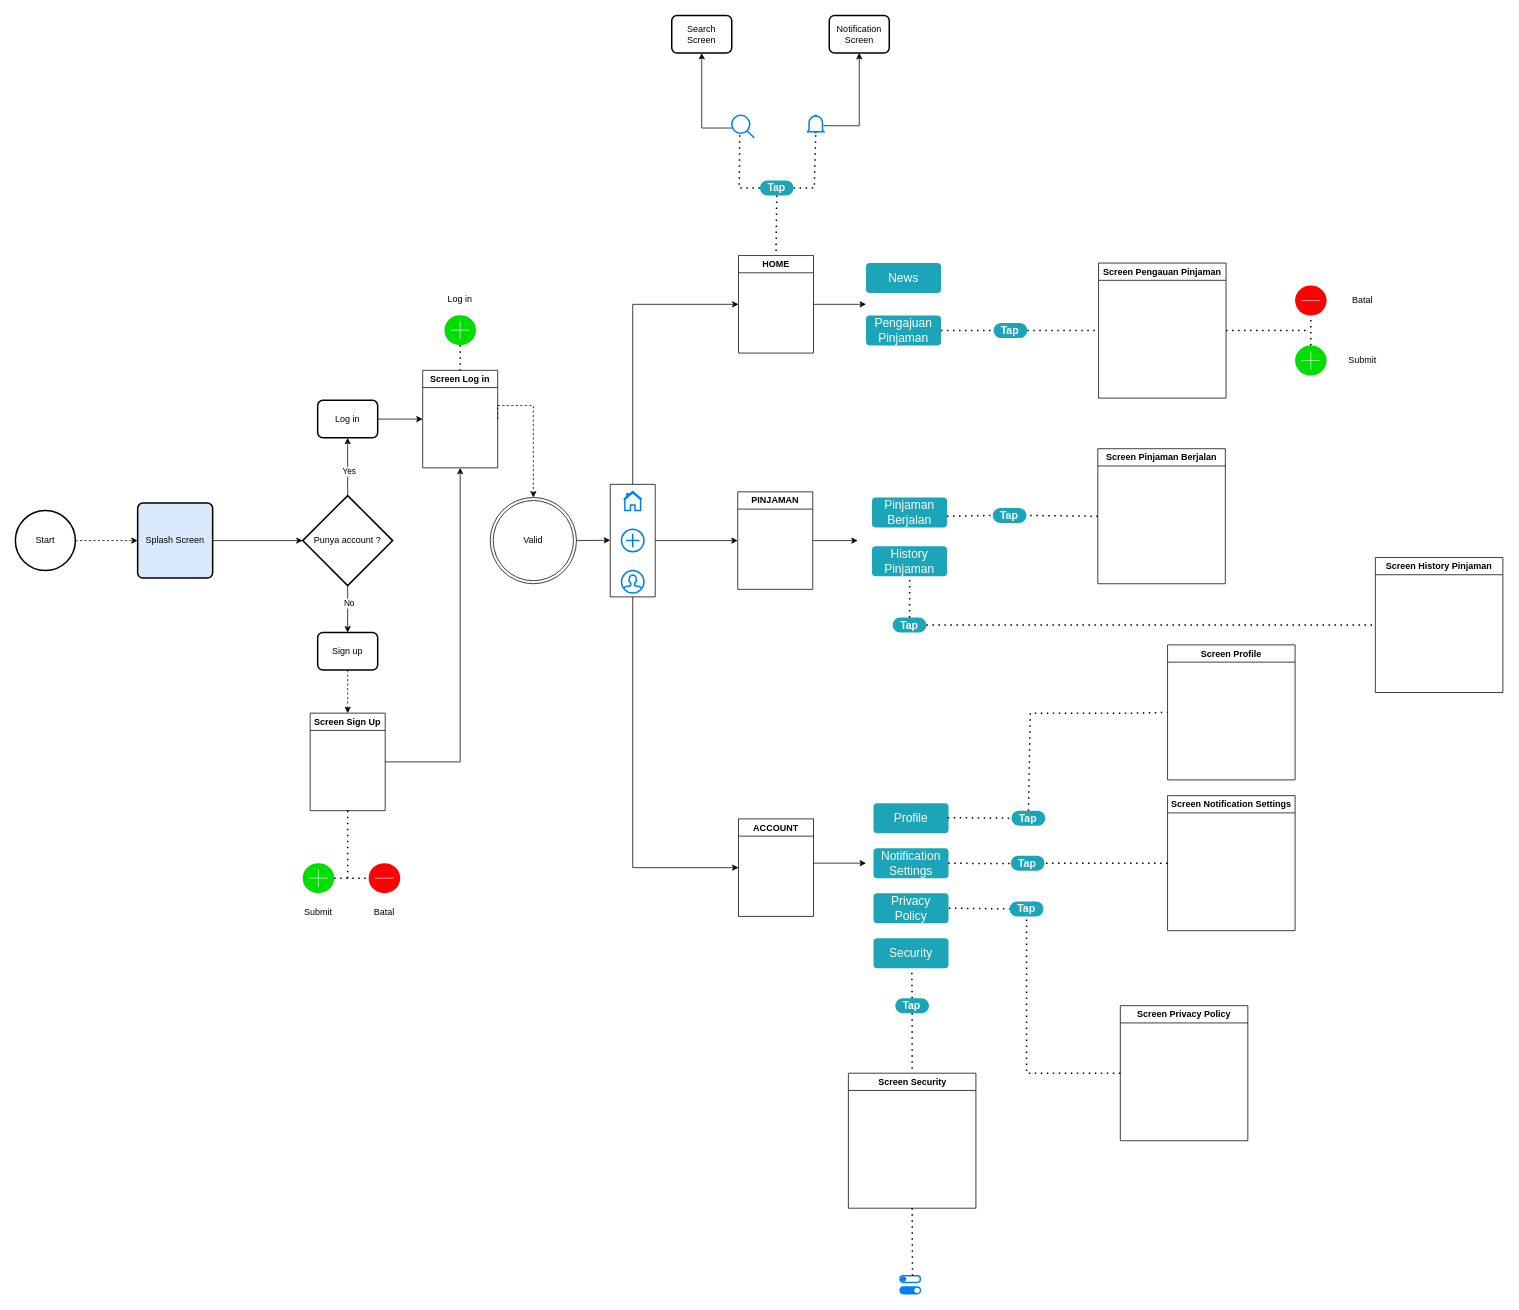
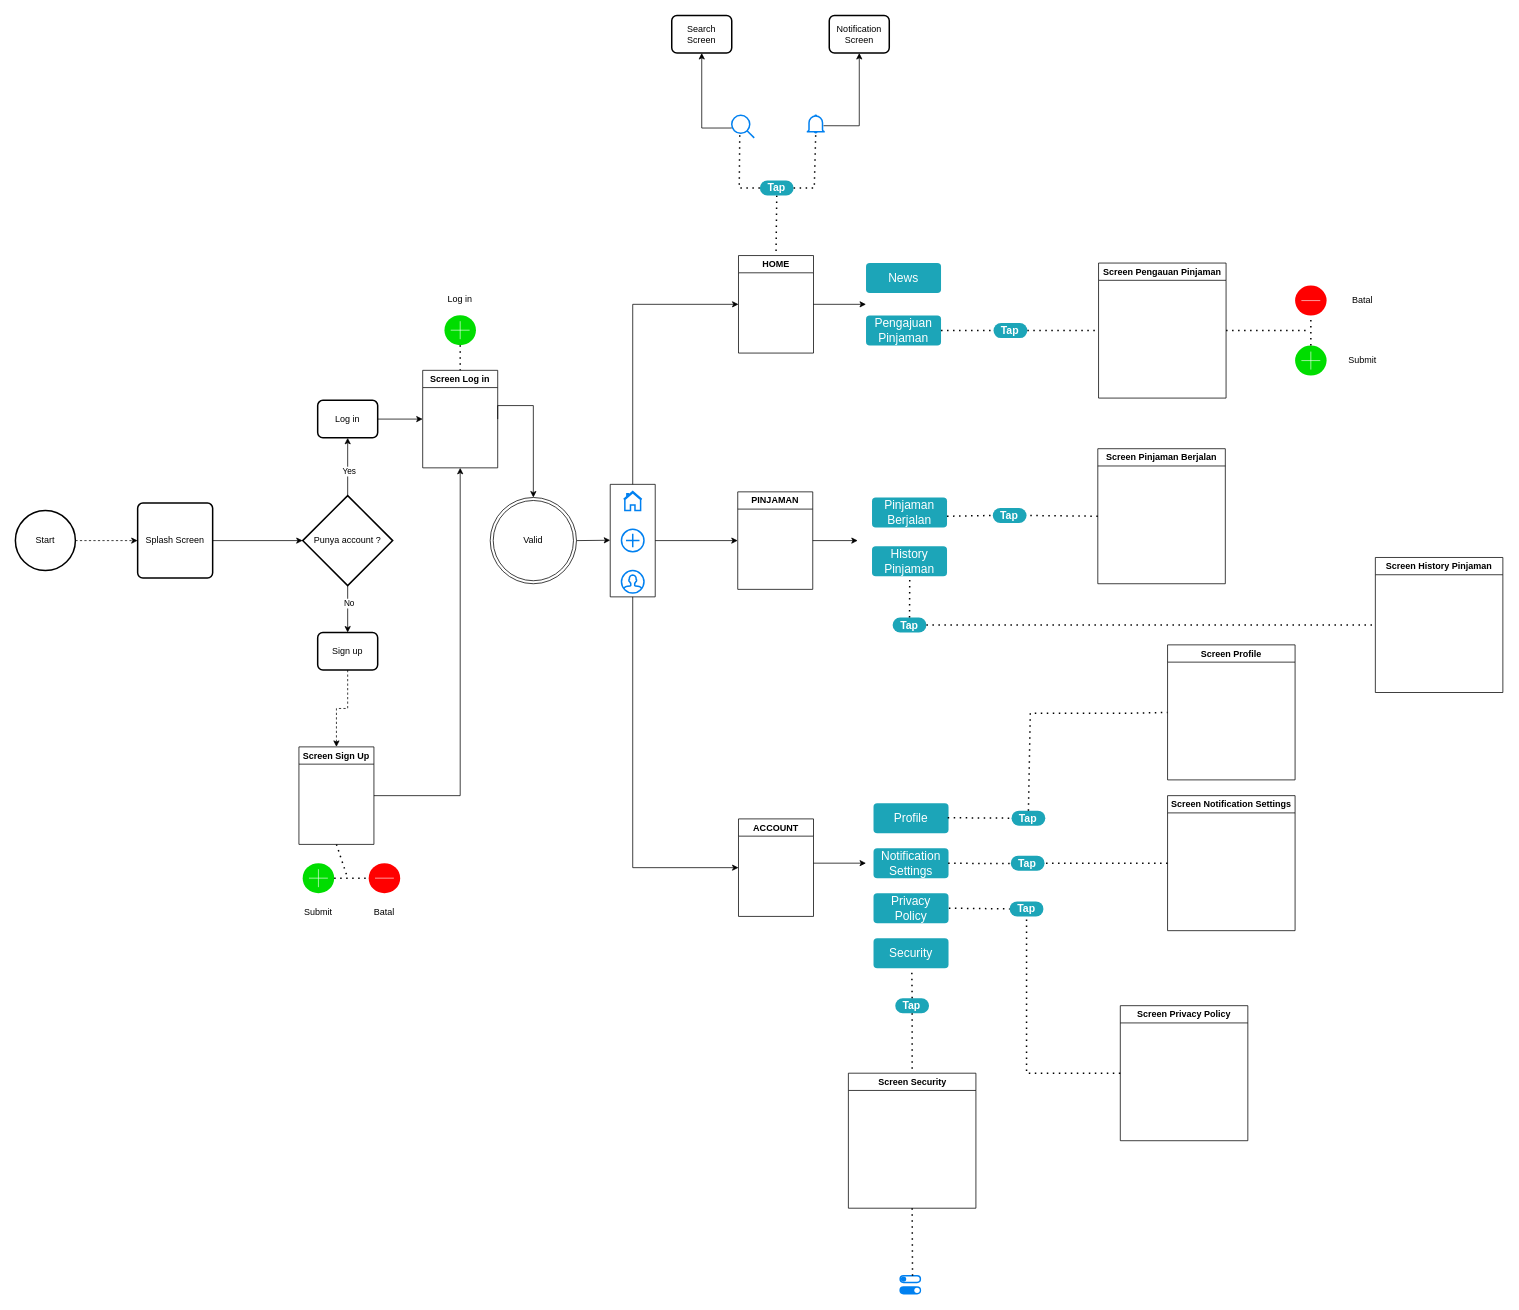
(533, 431) -> (533, 431)
(175, 540) -> (175, 540)
(348, 762) -> (336, 795)
